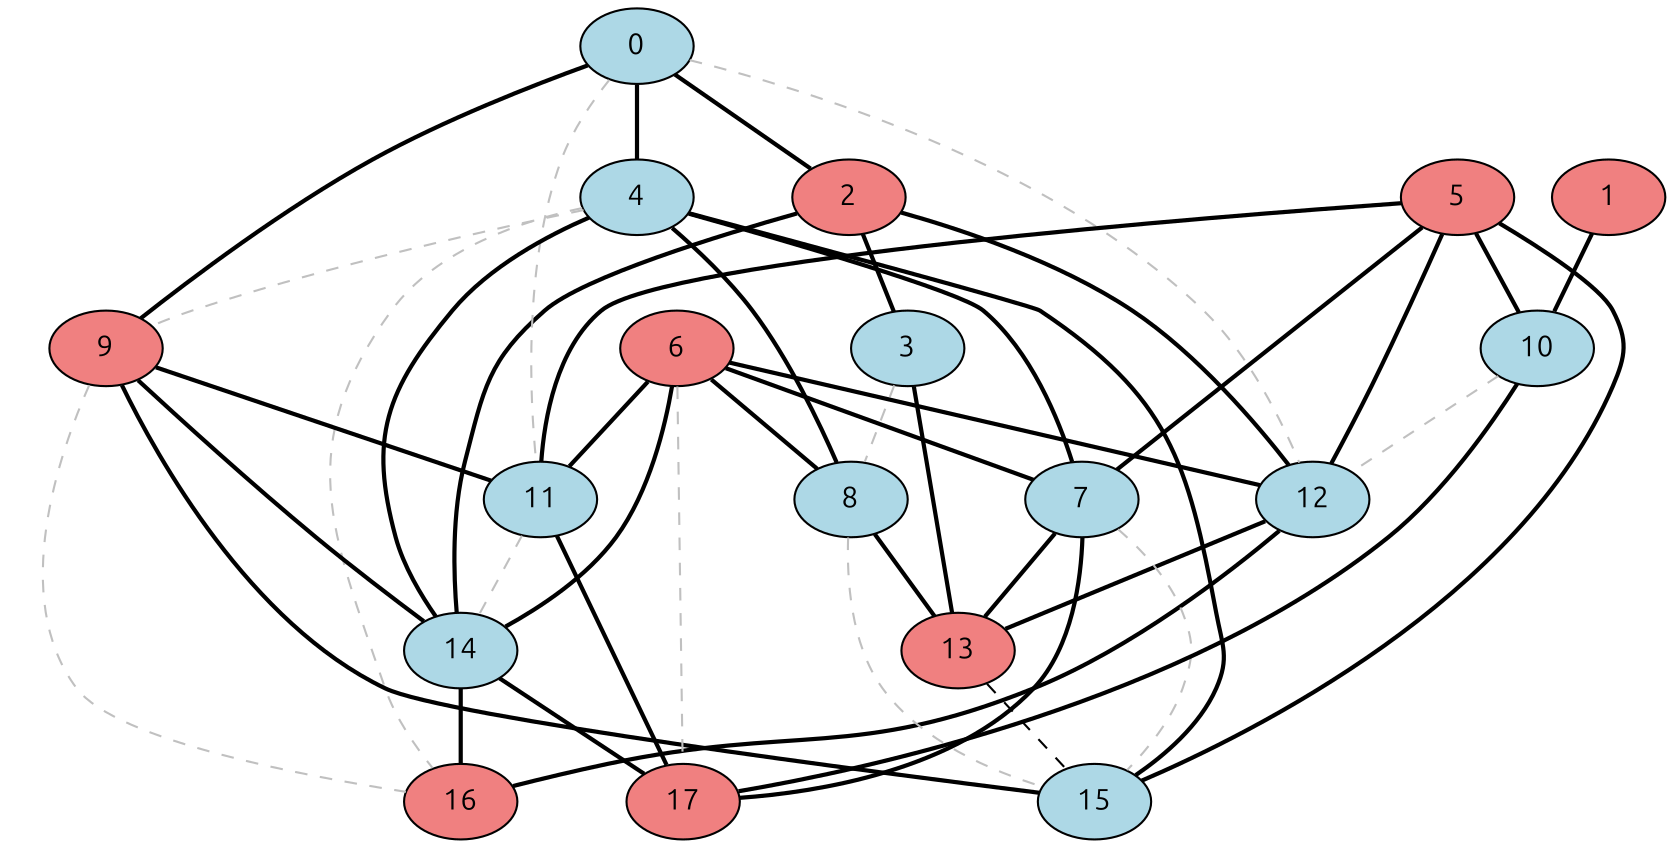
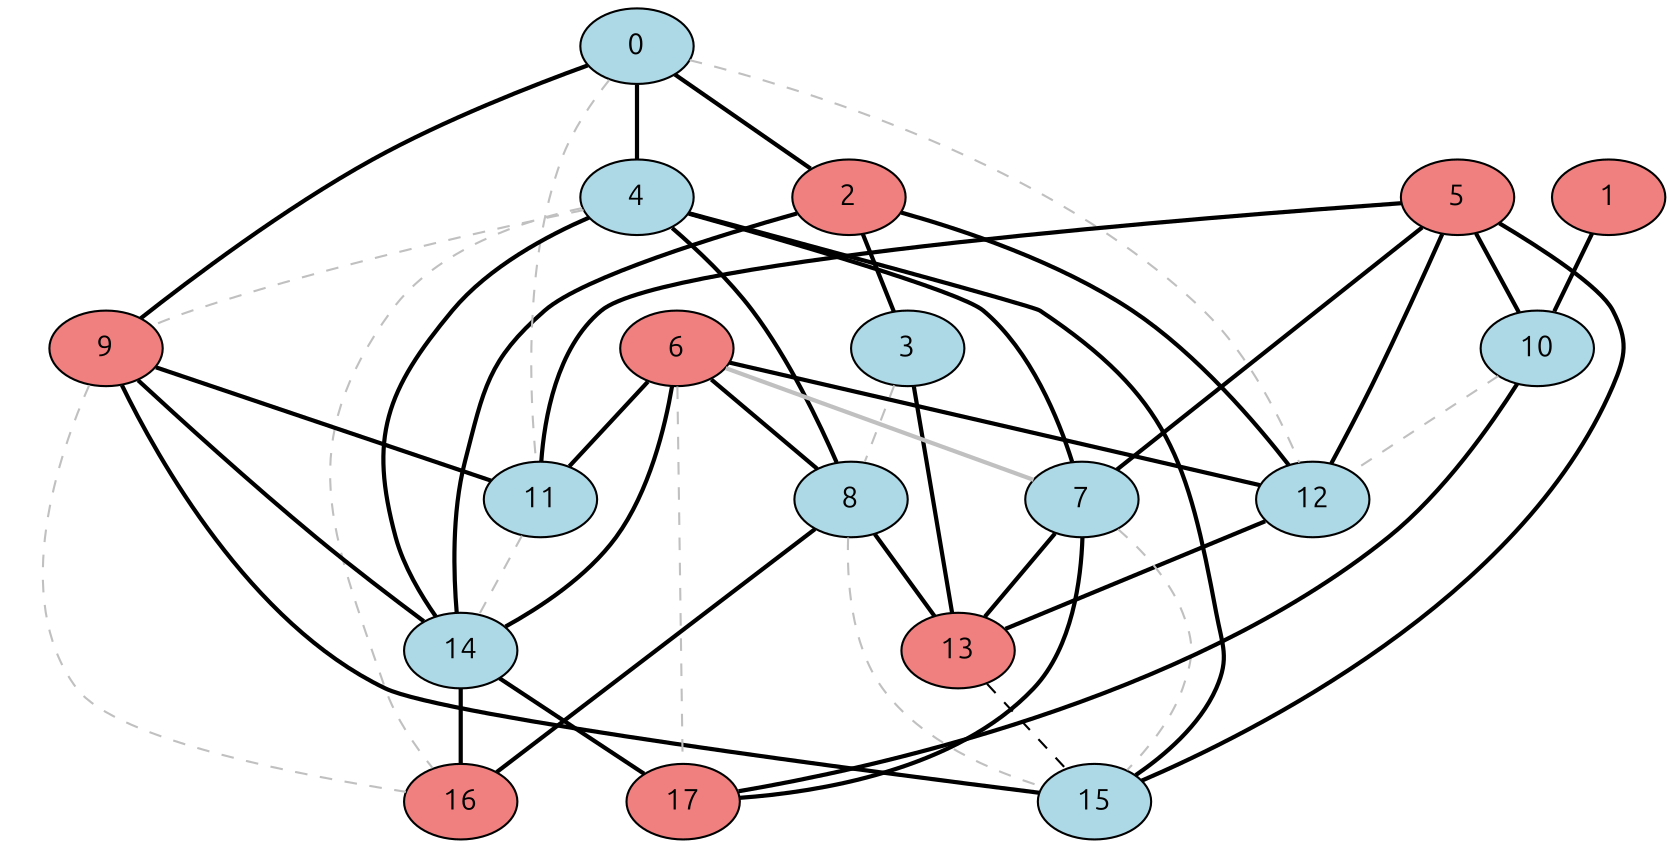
(864, 418) -> (864, 418)
(612, 650) -> none
(940, 719) -> (656, 651)
